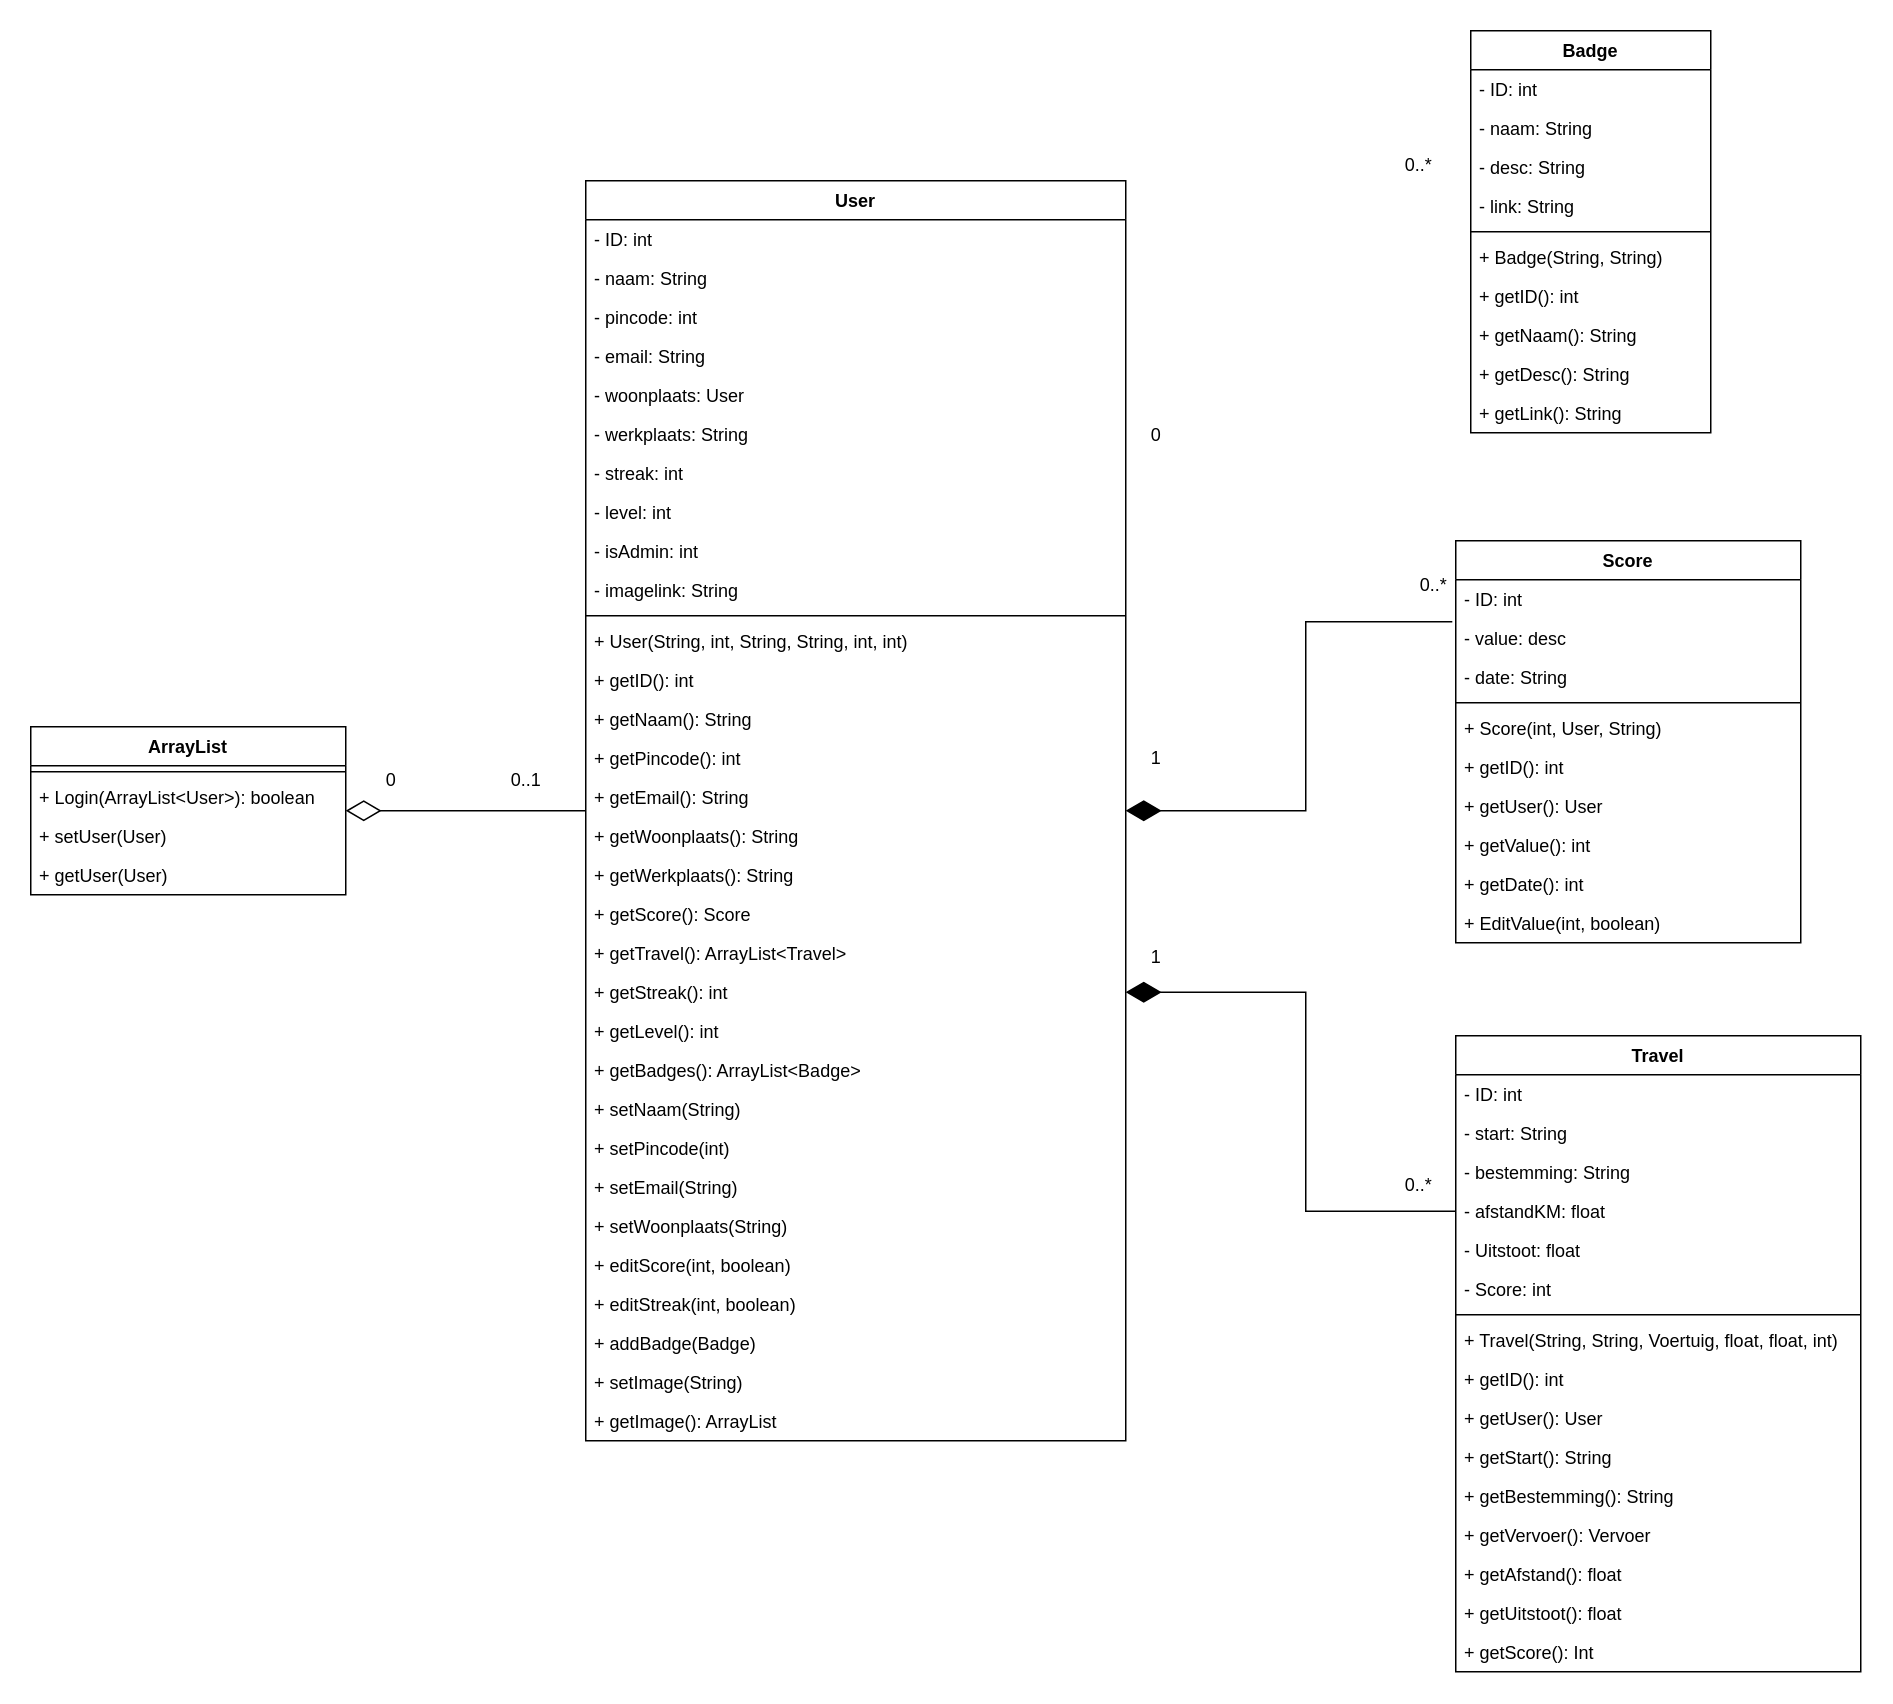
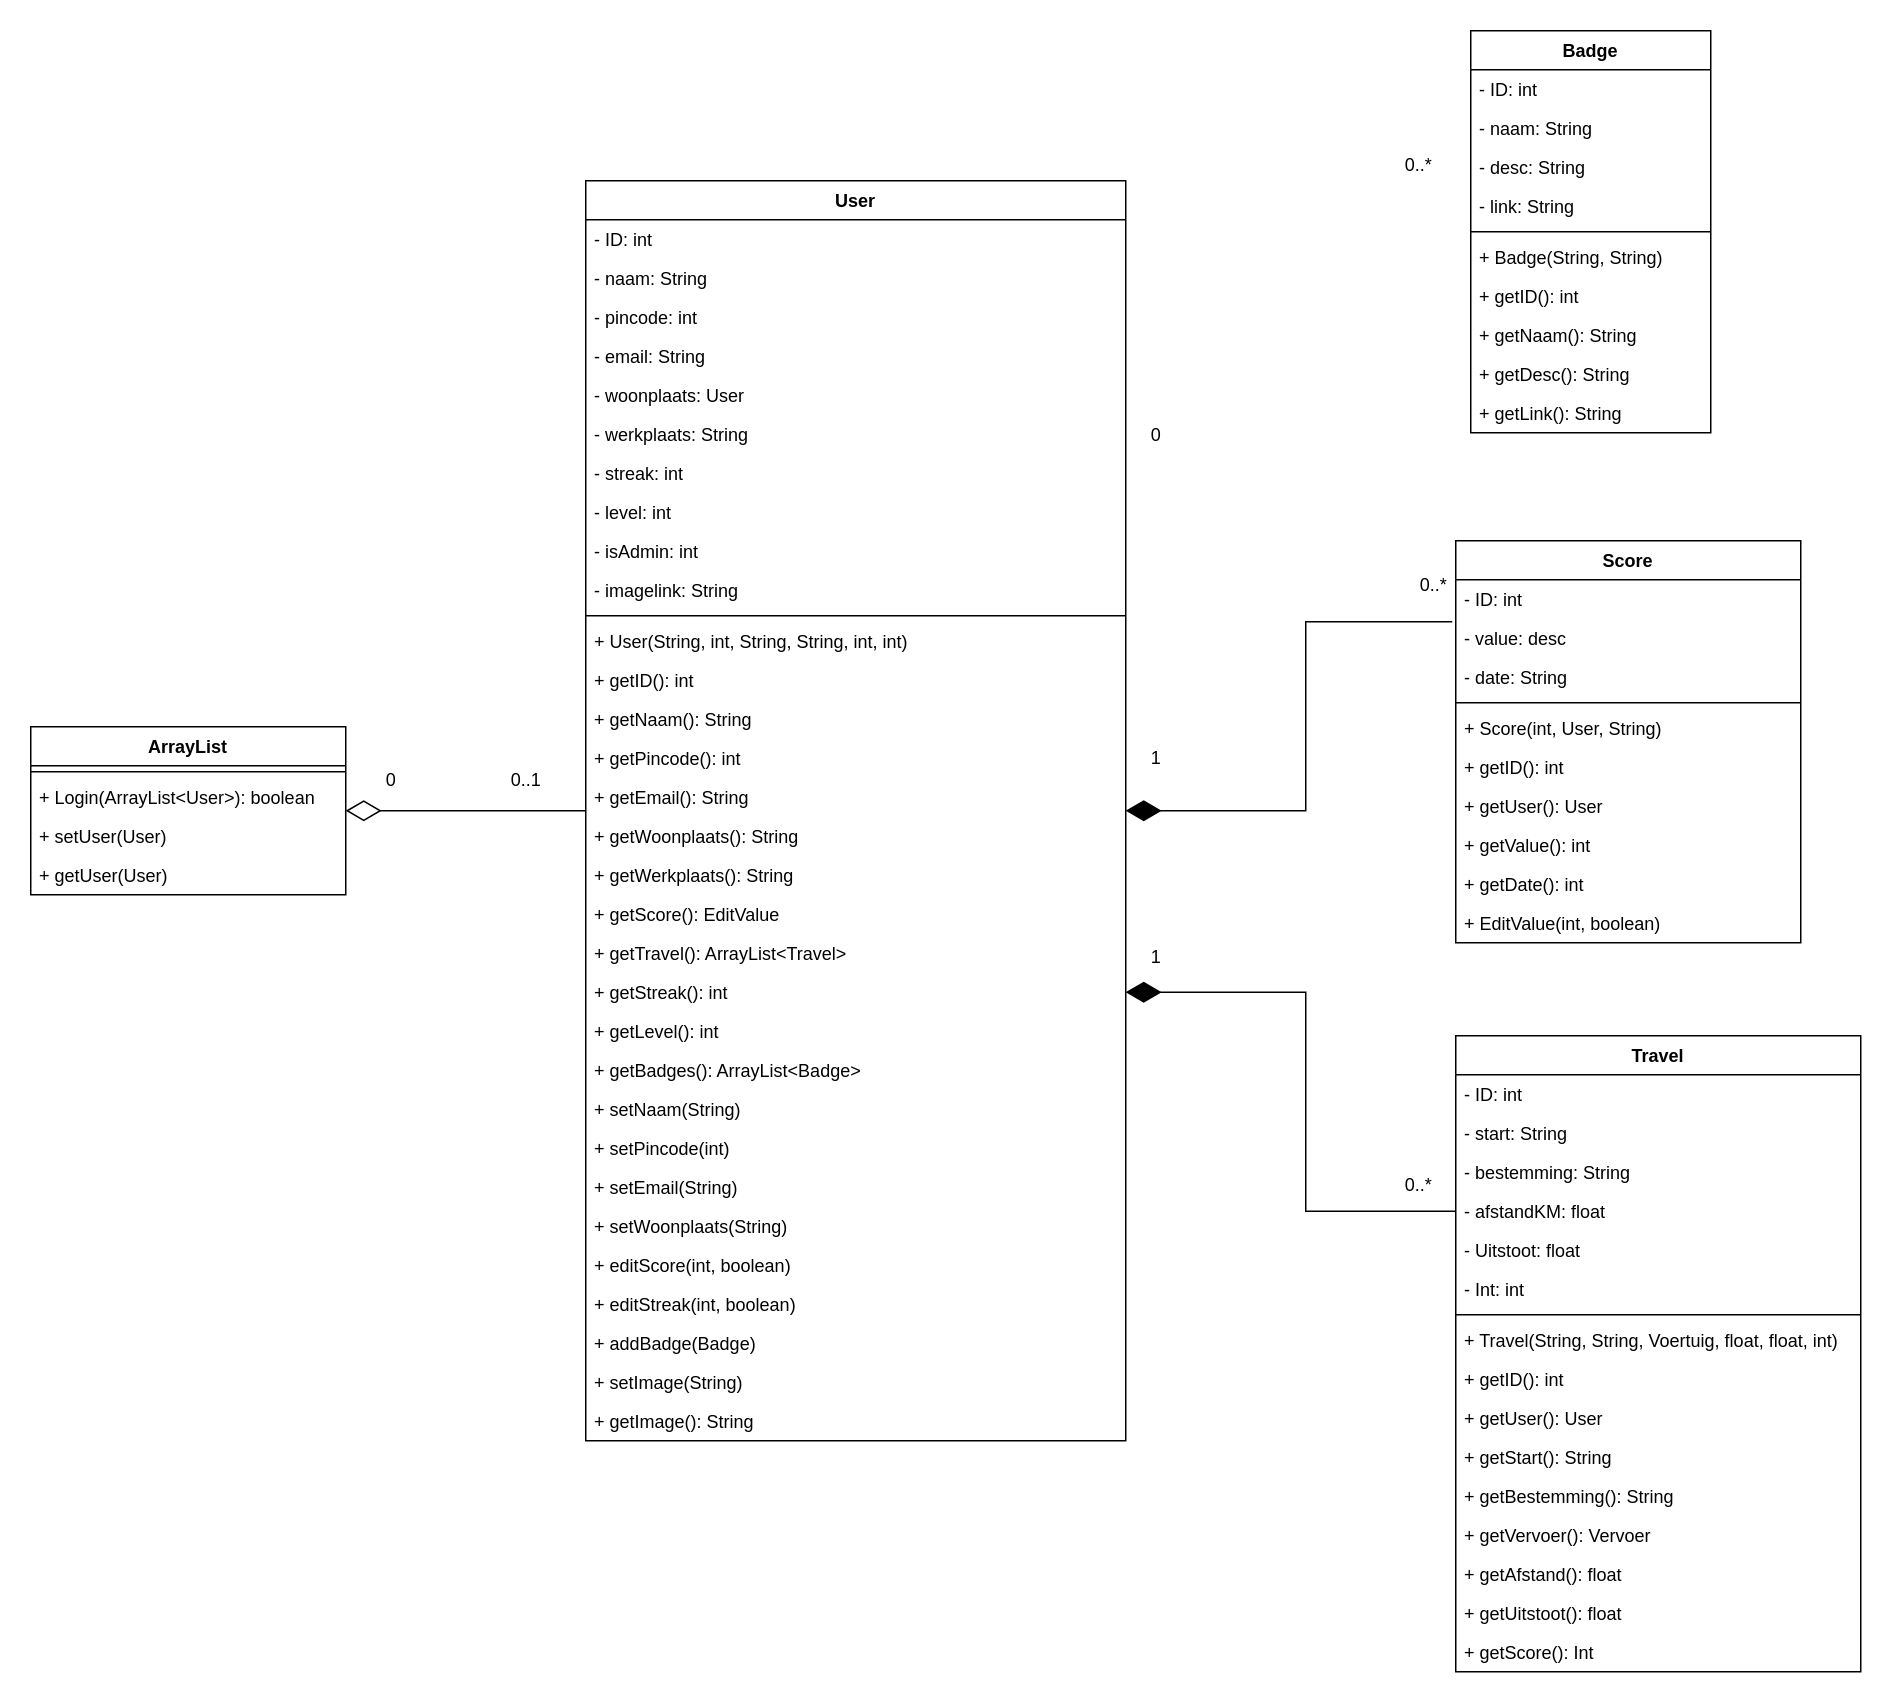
(683, 915) -> (698, 915)
(1515, 1290) -> (1505, 1290)
(701, 1422) -> (685, 1422)
